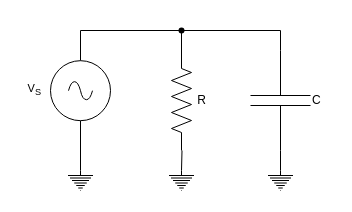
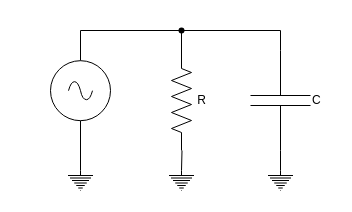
(32, 91) -> none
